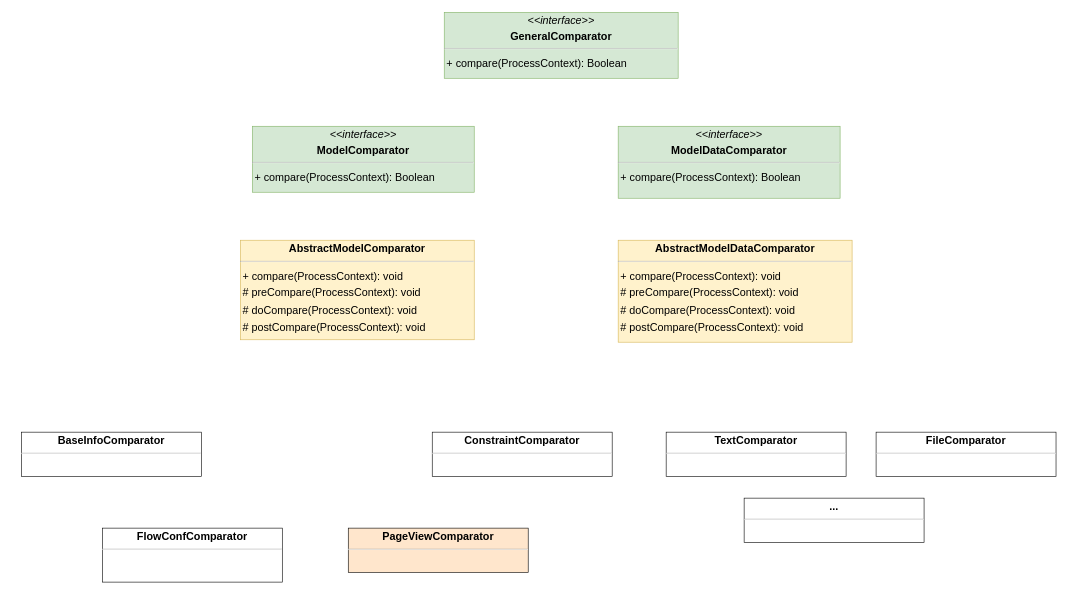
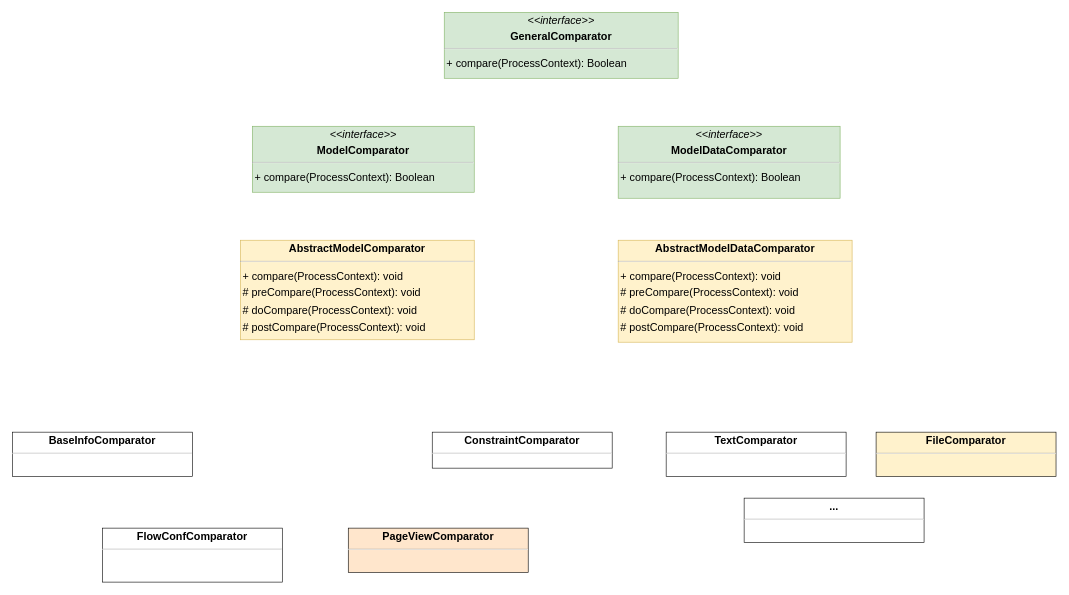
(111, 455) -> (102, 455)
(522, 455) -> (522, 450)
(966, 455) -> (966, 455)
